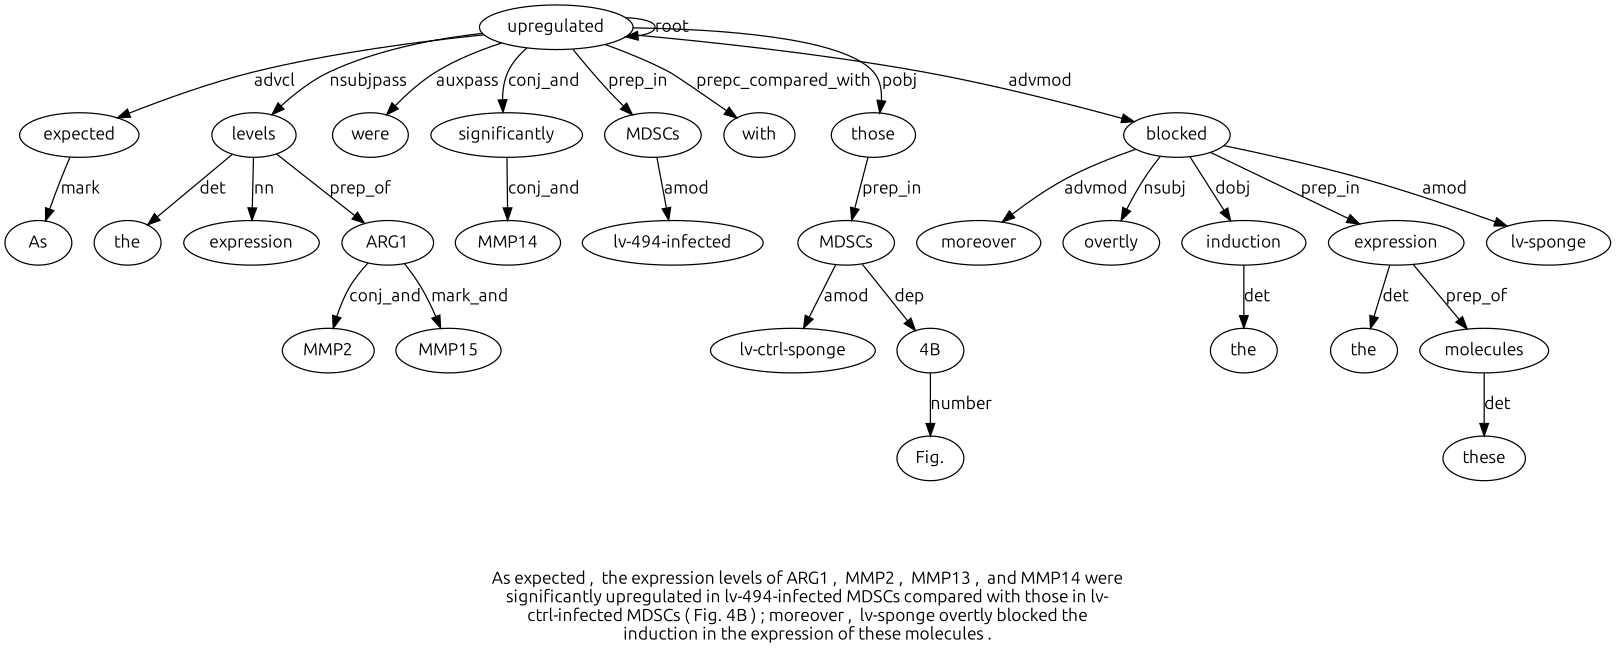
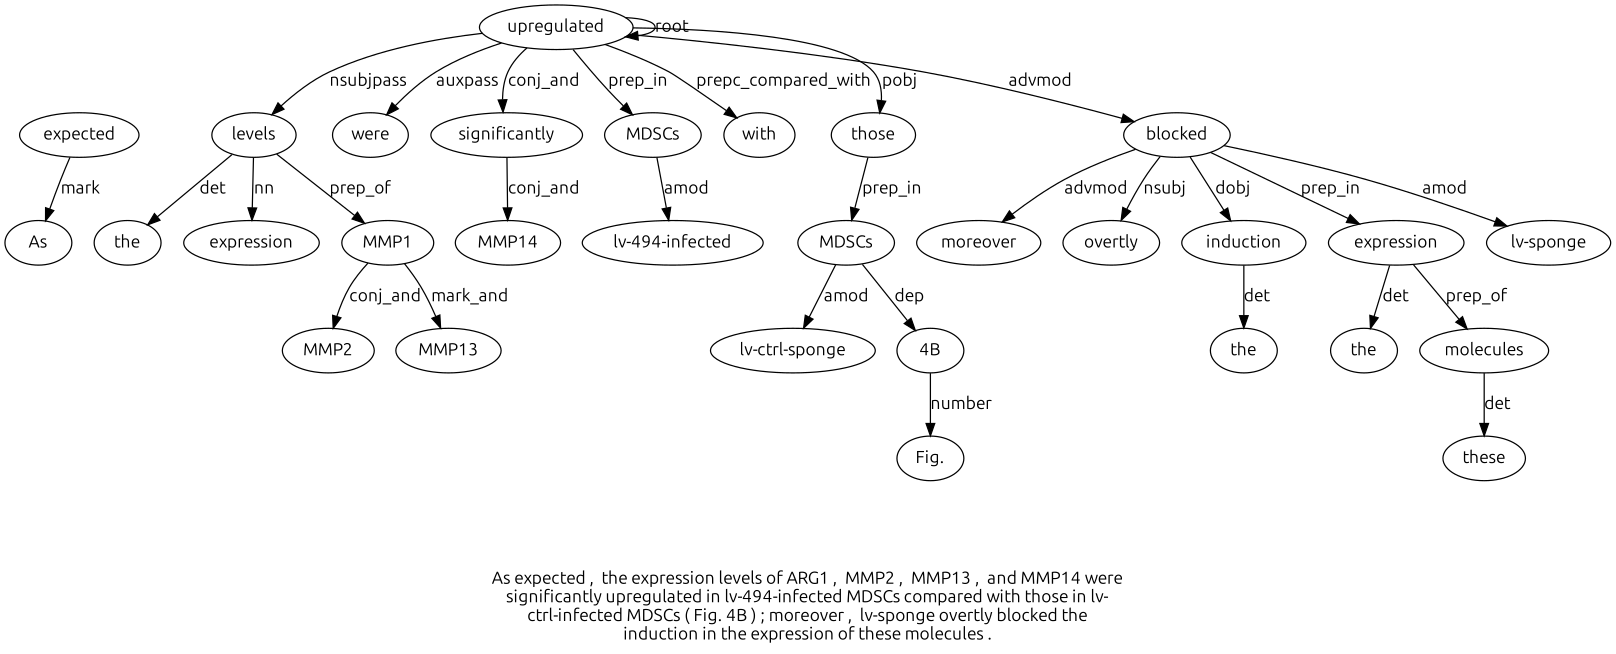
(304, 61) -> none
(388, 243) -> (388, 243)
(448, 351) -> (448, 351)
